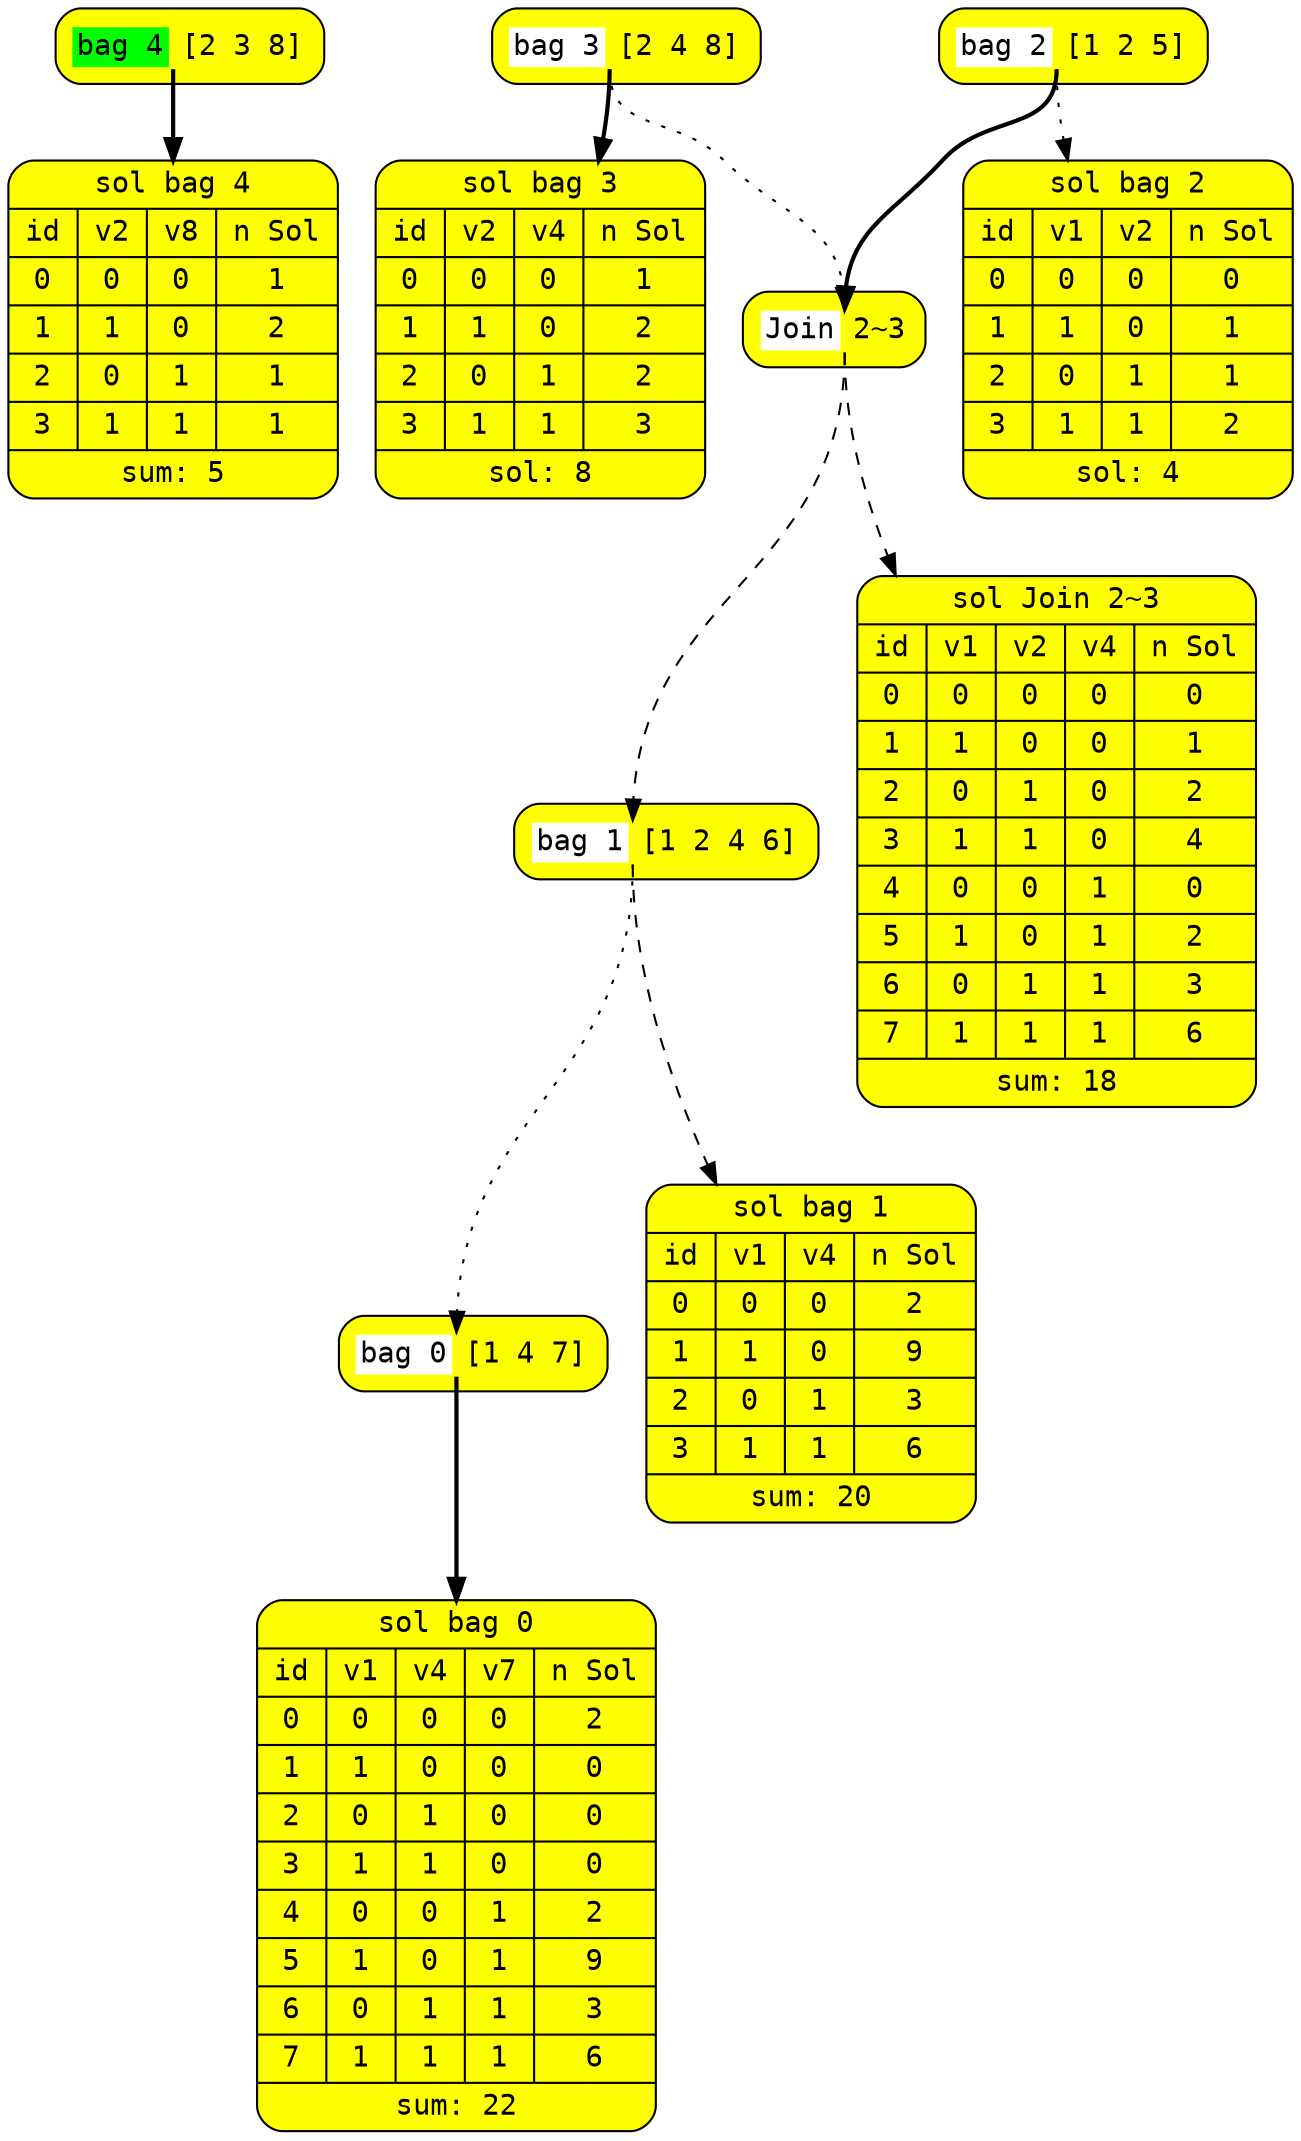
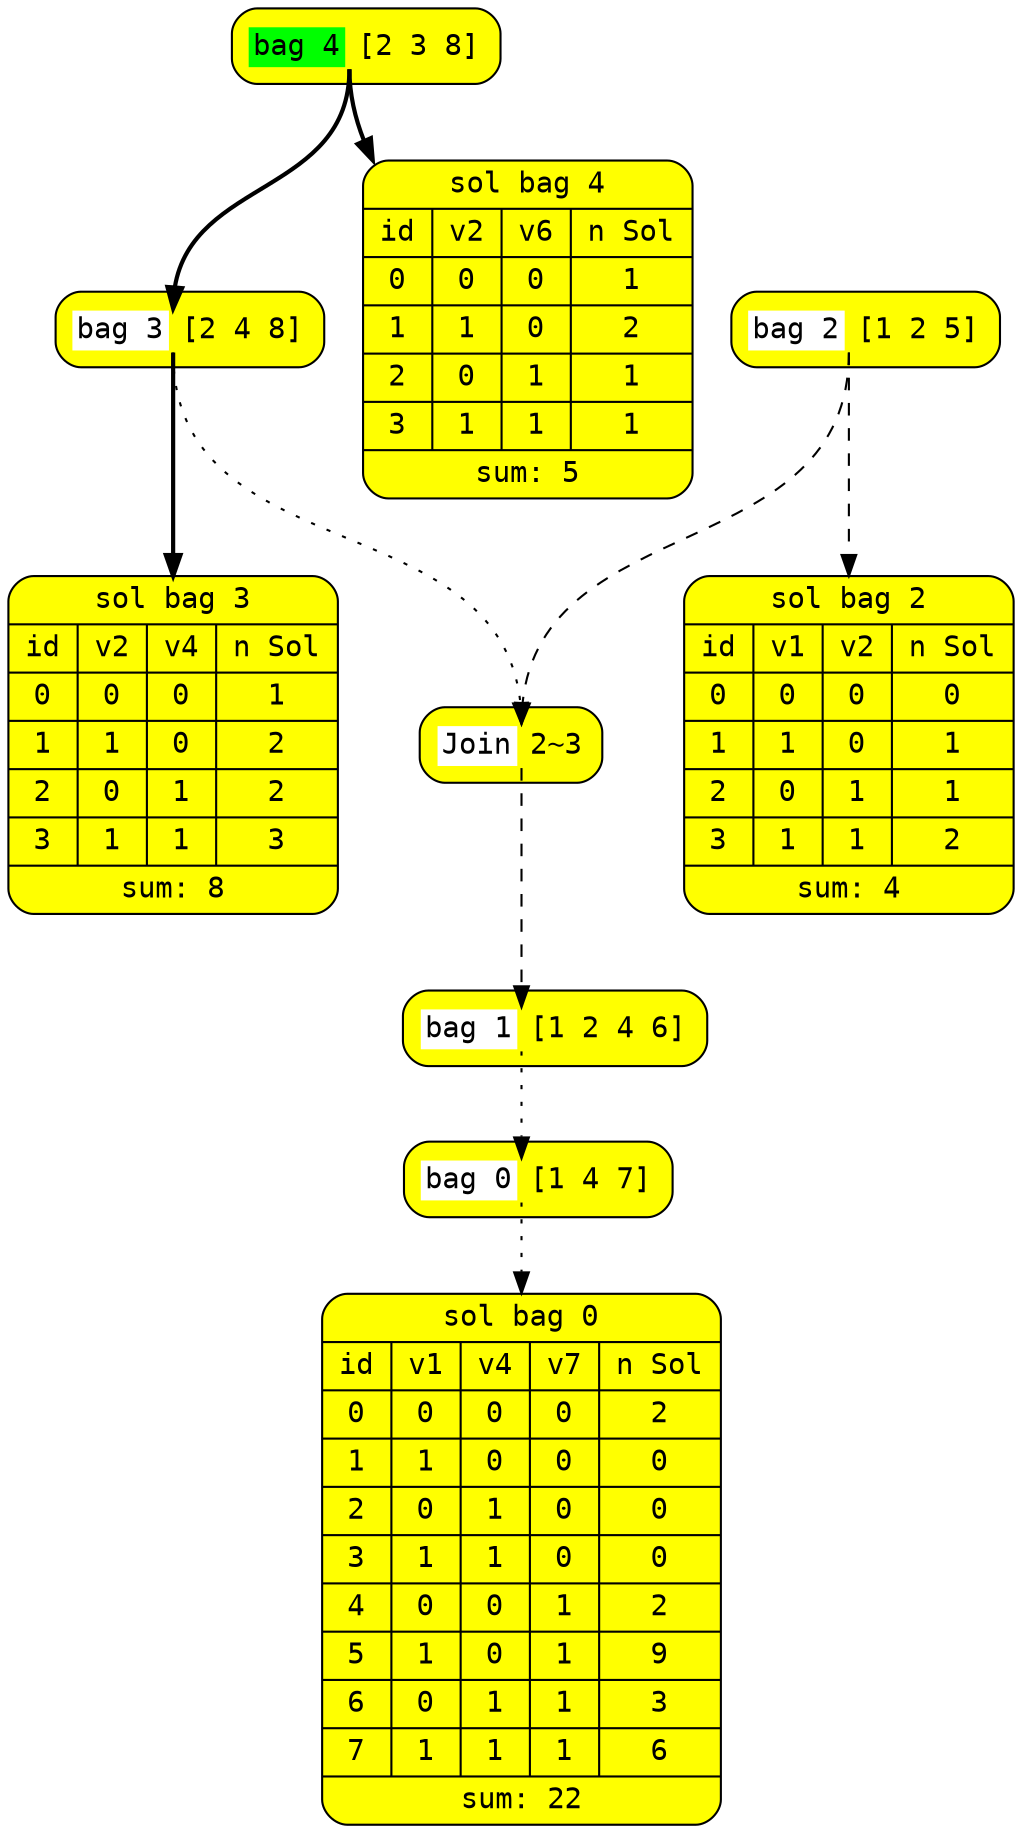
(1059, 106) -> (849, 454)
(940, 163) -> (695, 534)
none -> (270, 183)
(182, 232) -> (536, 232)
(540, 473) -> (173, 889)
(1128, 473) -> (849, 889)
(1057, 842) -> none
(811, 1354) -> none
(456, 1478) -> (522, 1237)
